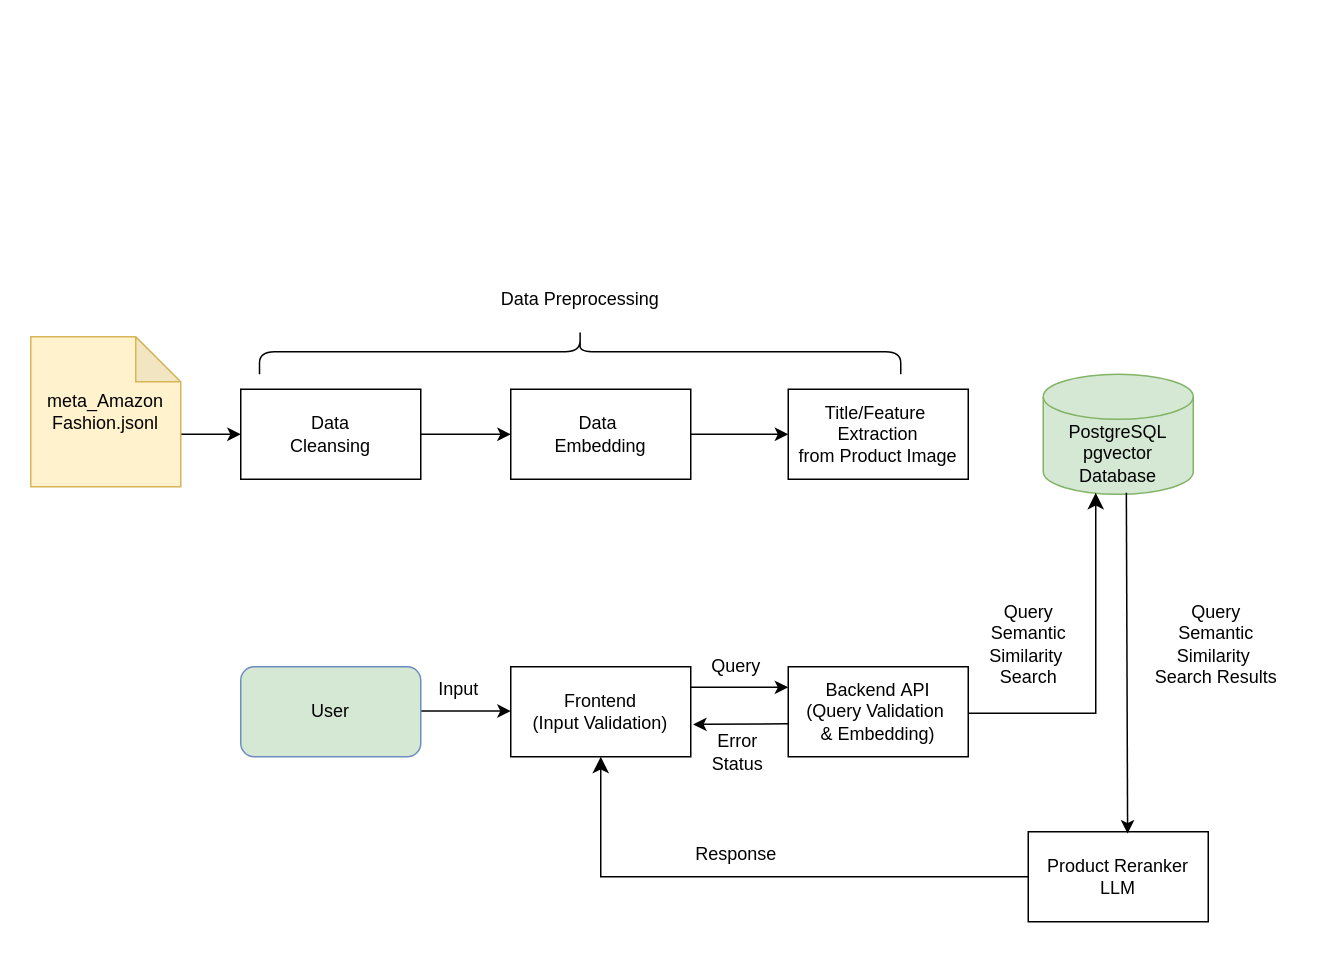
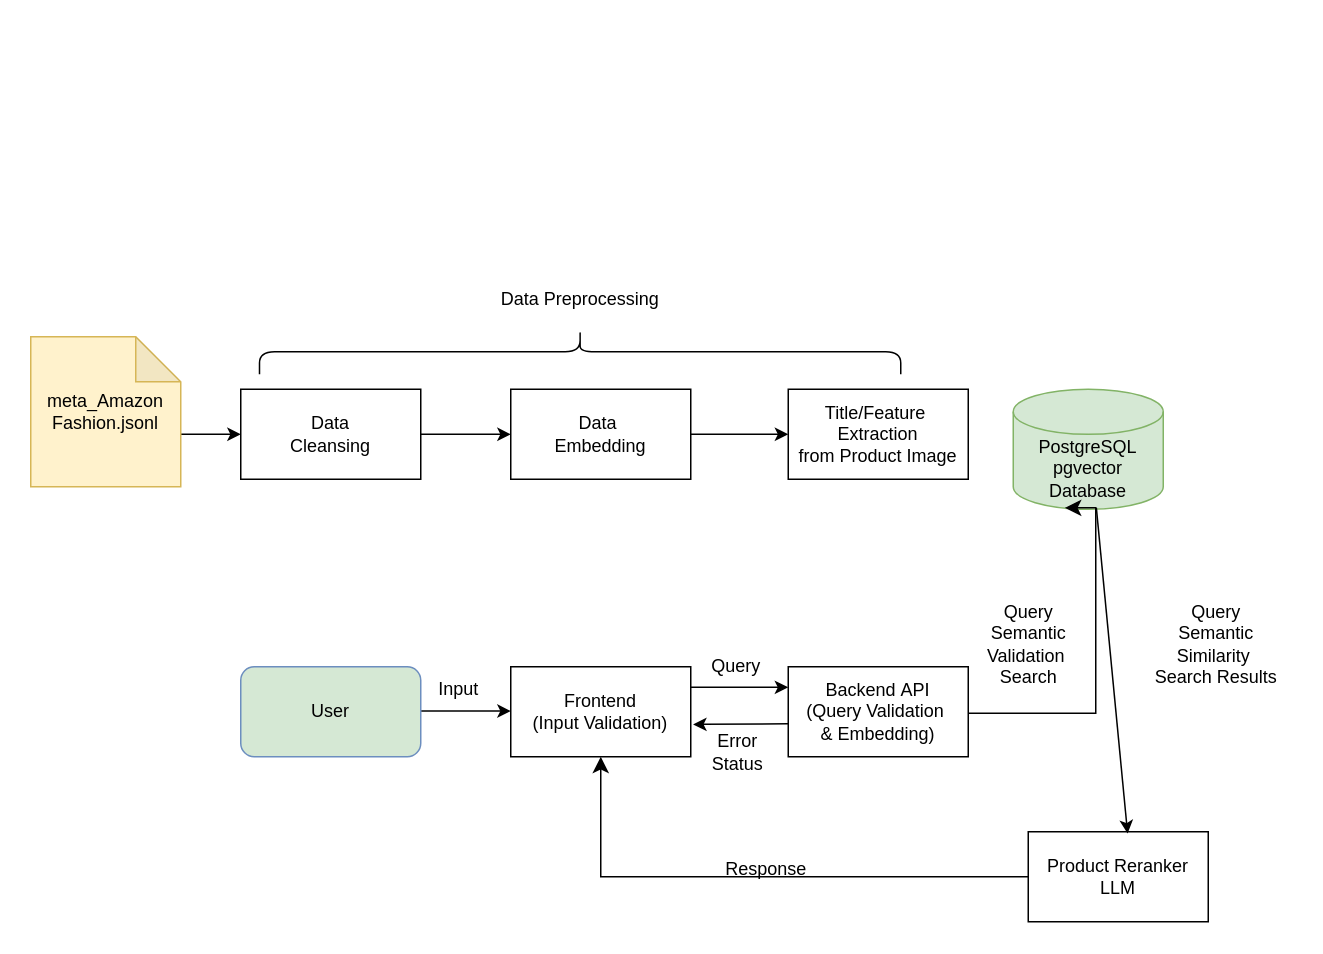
(1118, 434) -> (1088, 449)
(1029, 644) -> (1029, 644)
(736, 854) -> (766, 869)
